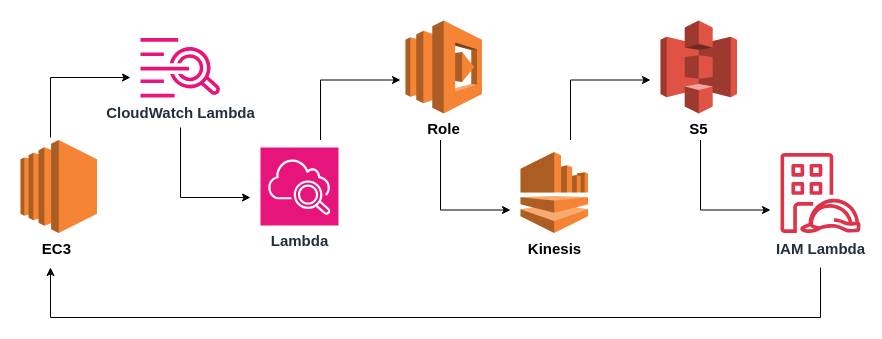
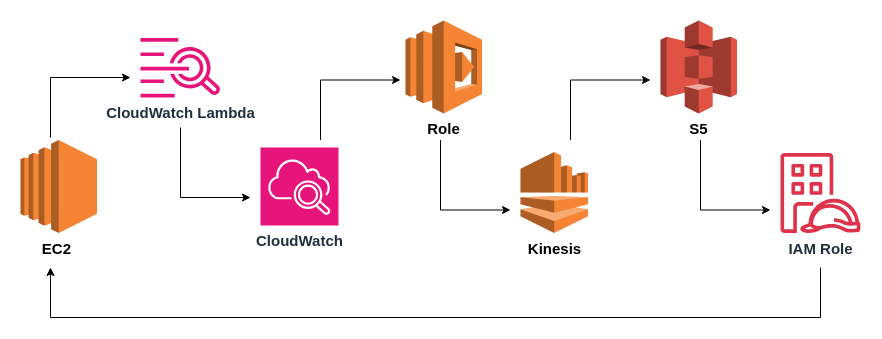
(300, 240) -> (300, 240)
(821, 248) -> (821, 248)
(59, 250) -> (59, 250)
